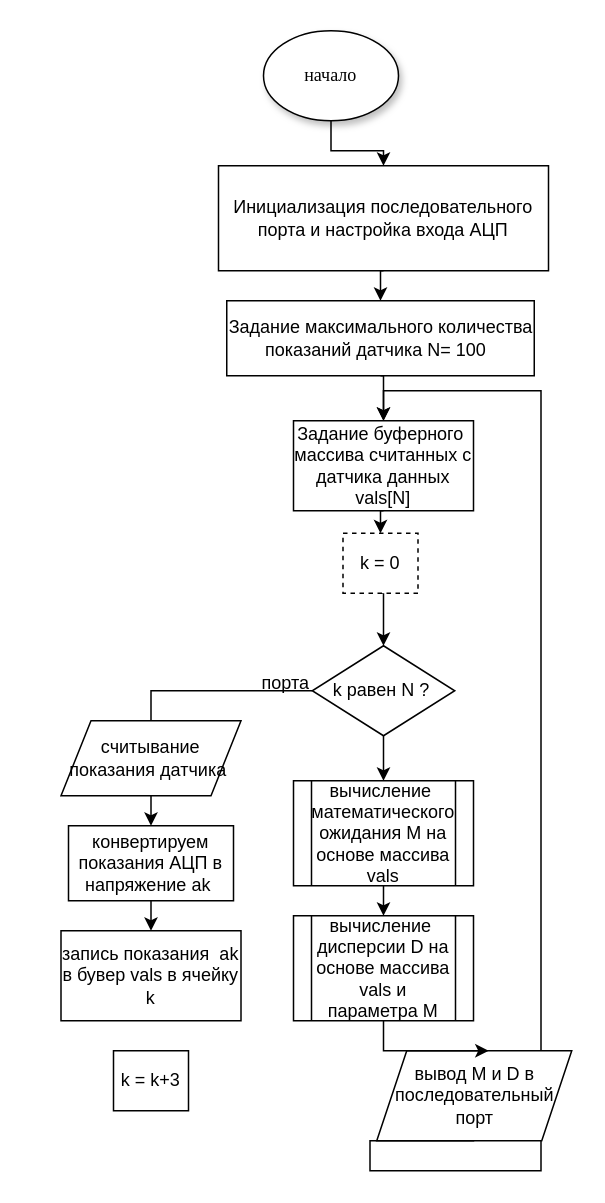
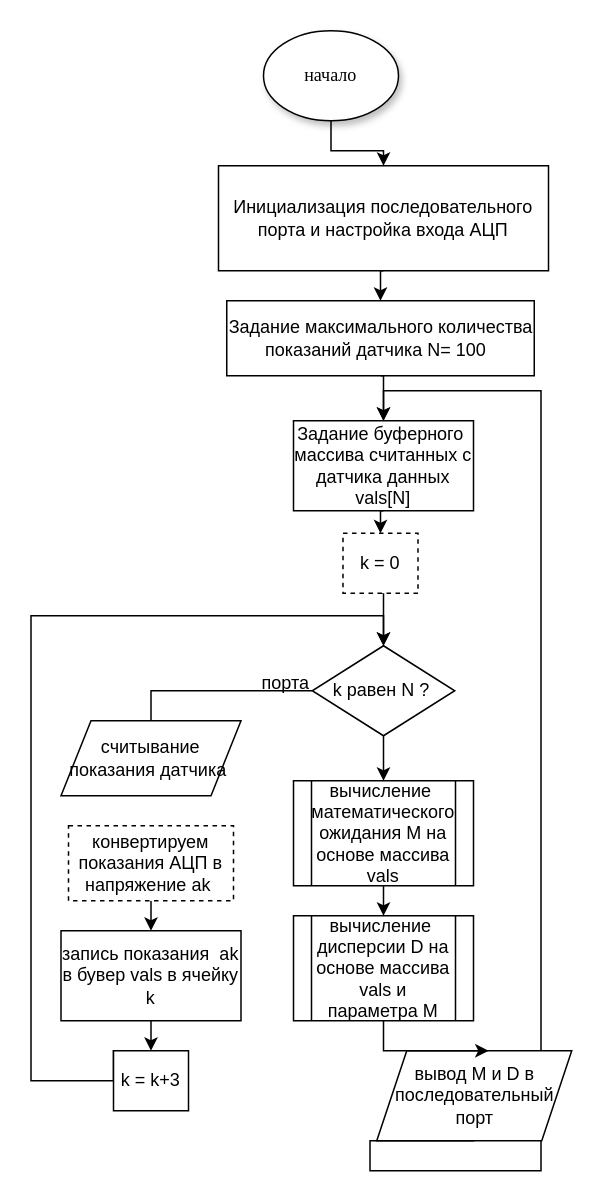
none -> (31, 715)
(151, 806) -> none
(151, 863) -> (151, 863)
none -> (151, 1031)
